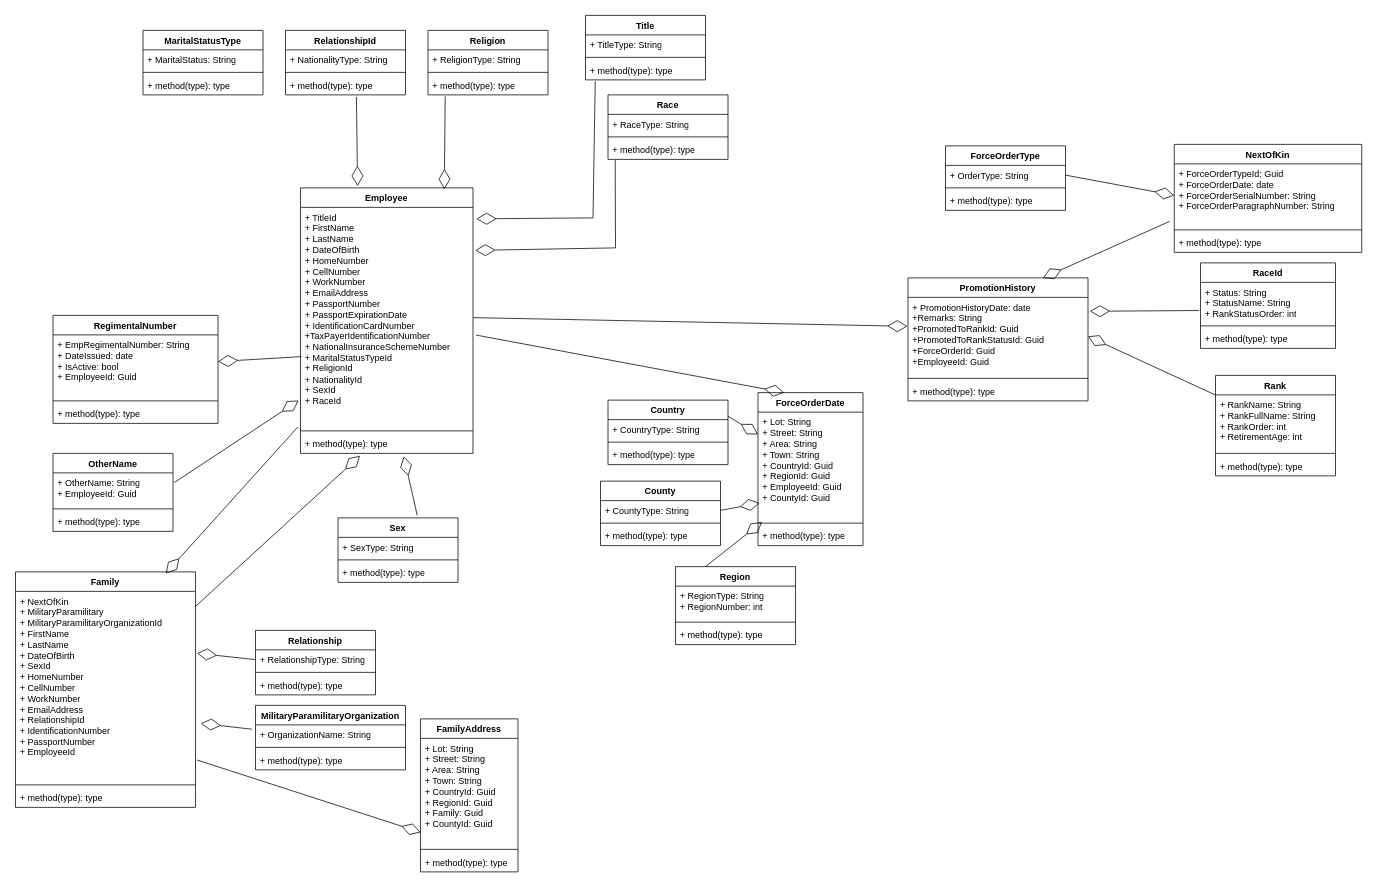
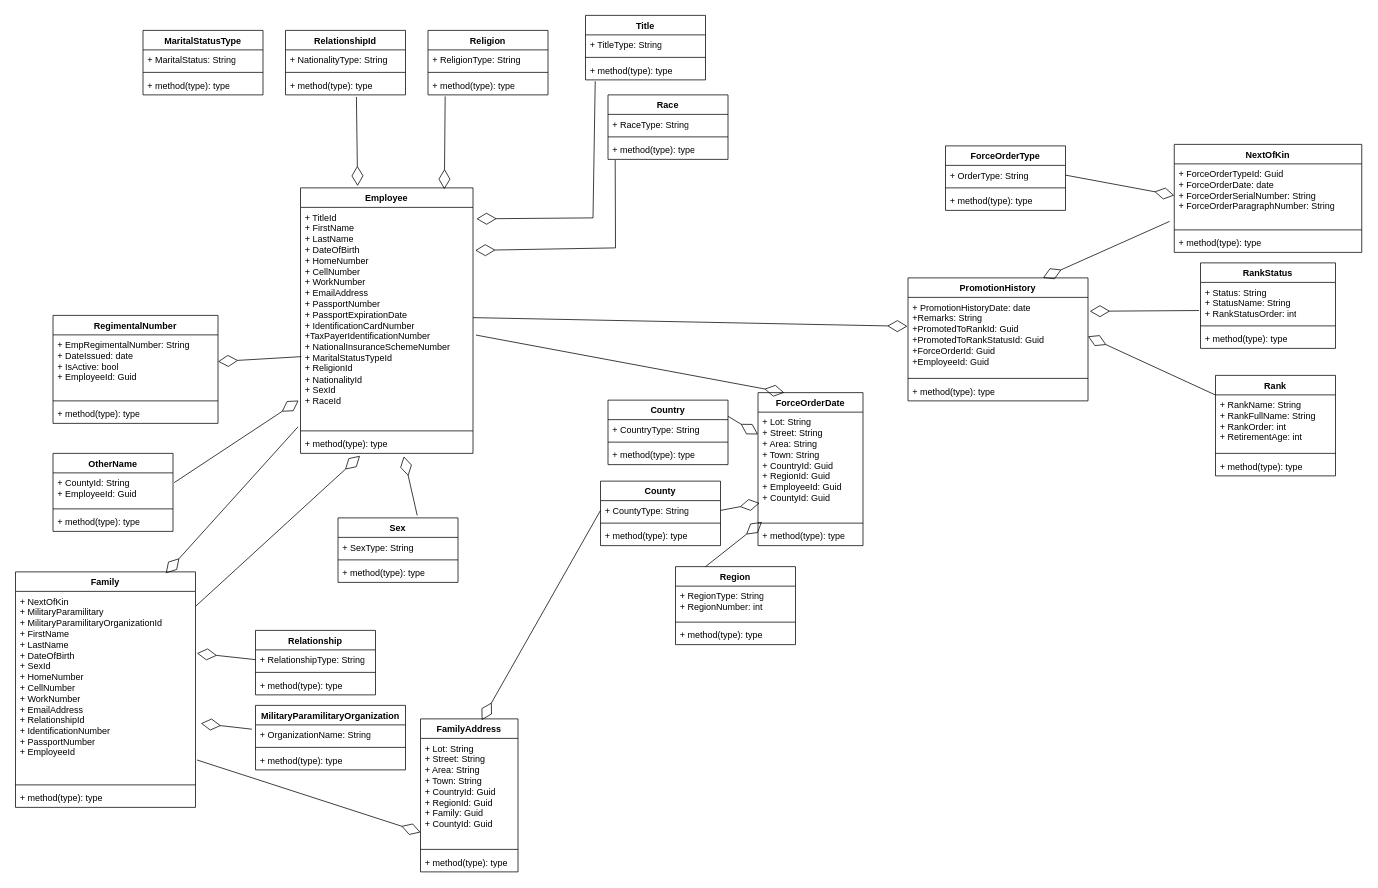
(1268, 274) -> (1268, 274)
(101, 489) -> (98, 489)
none -> (545, 608)
